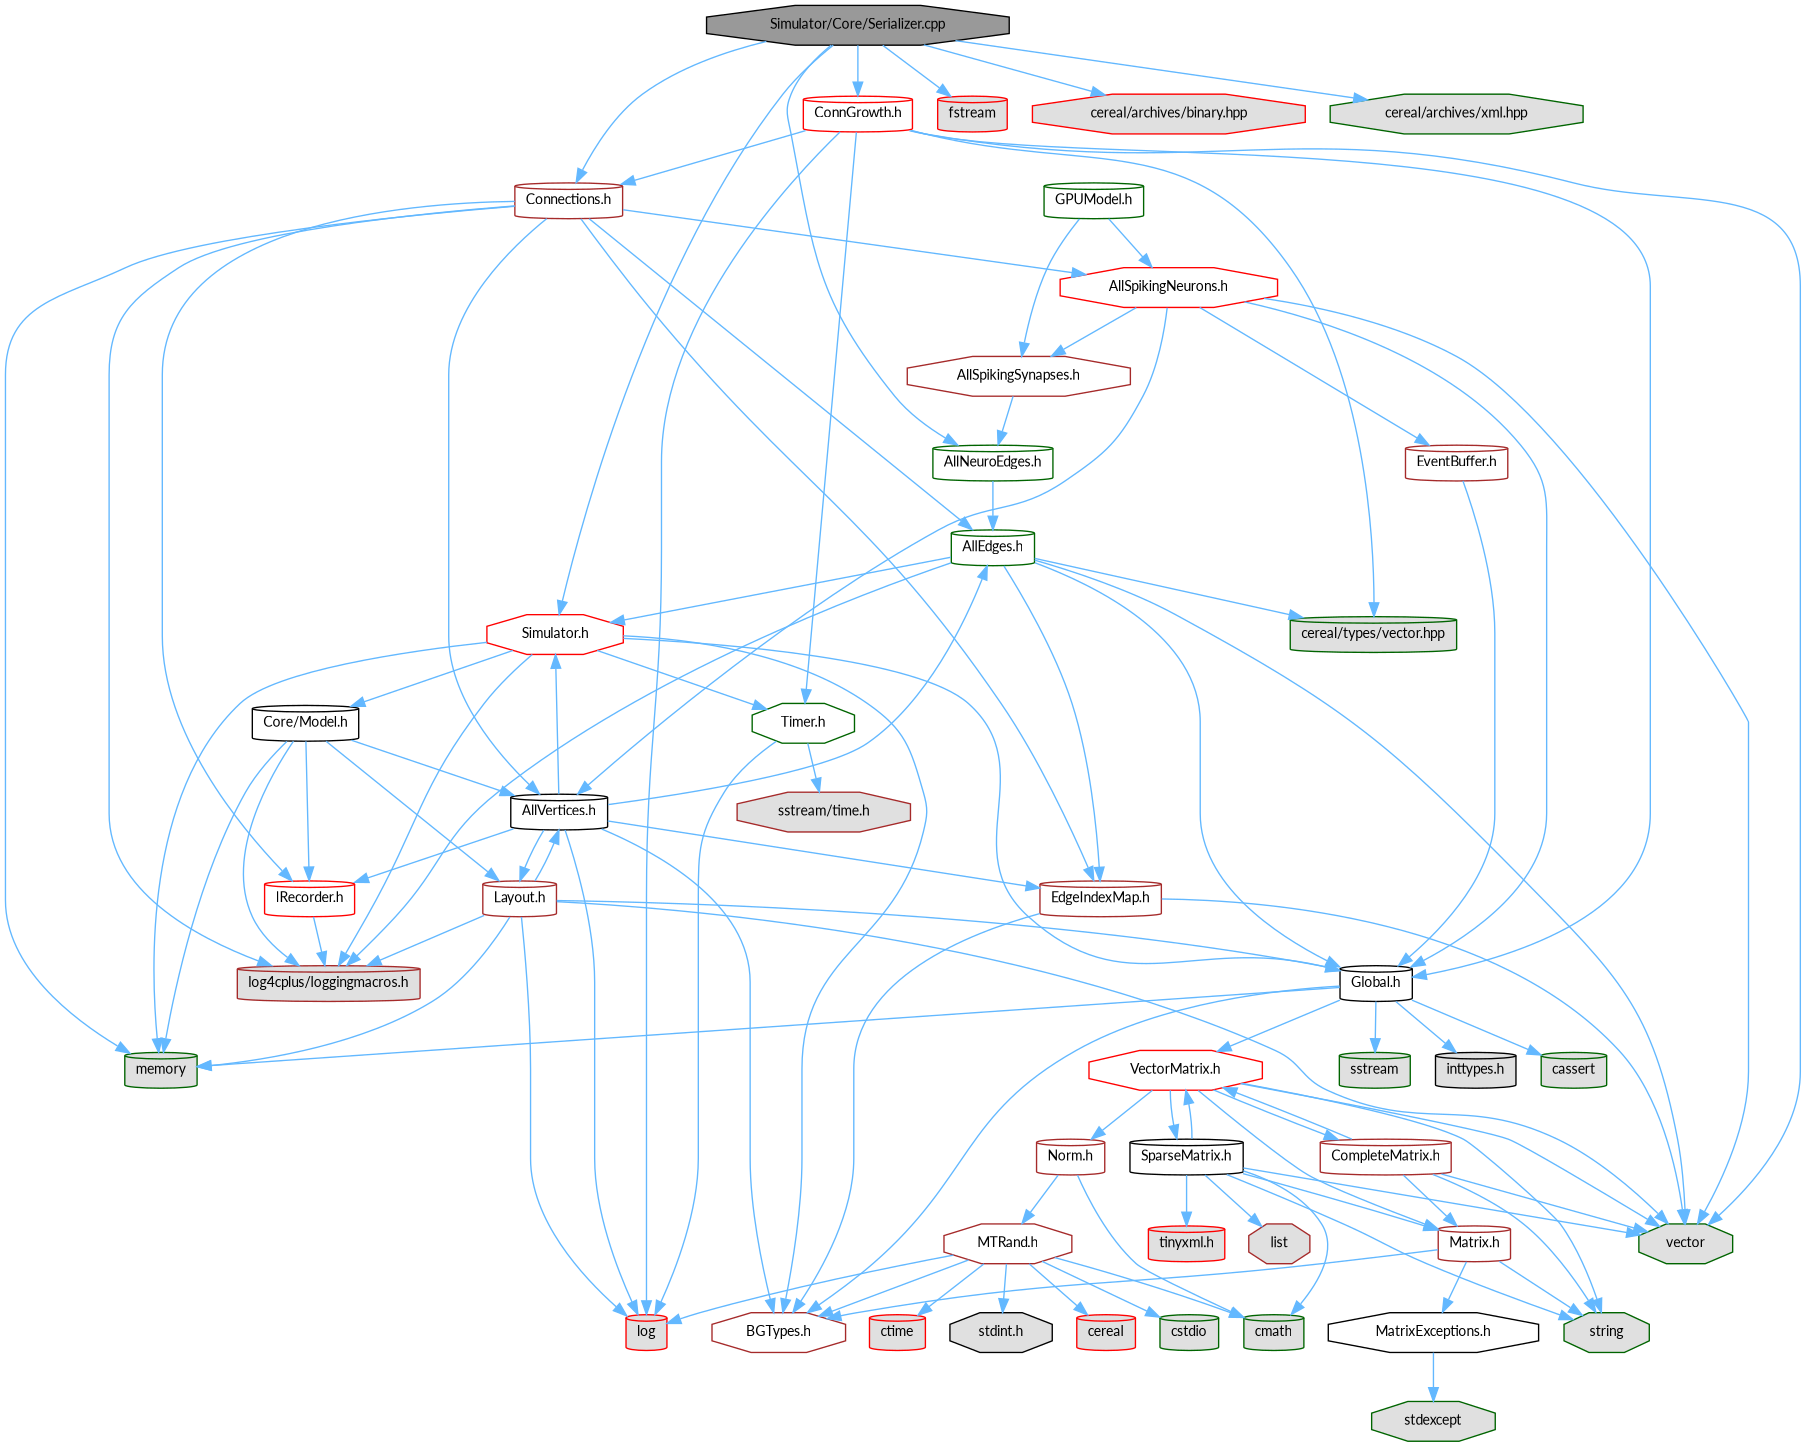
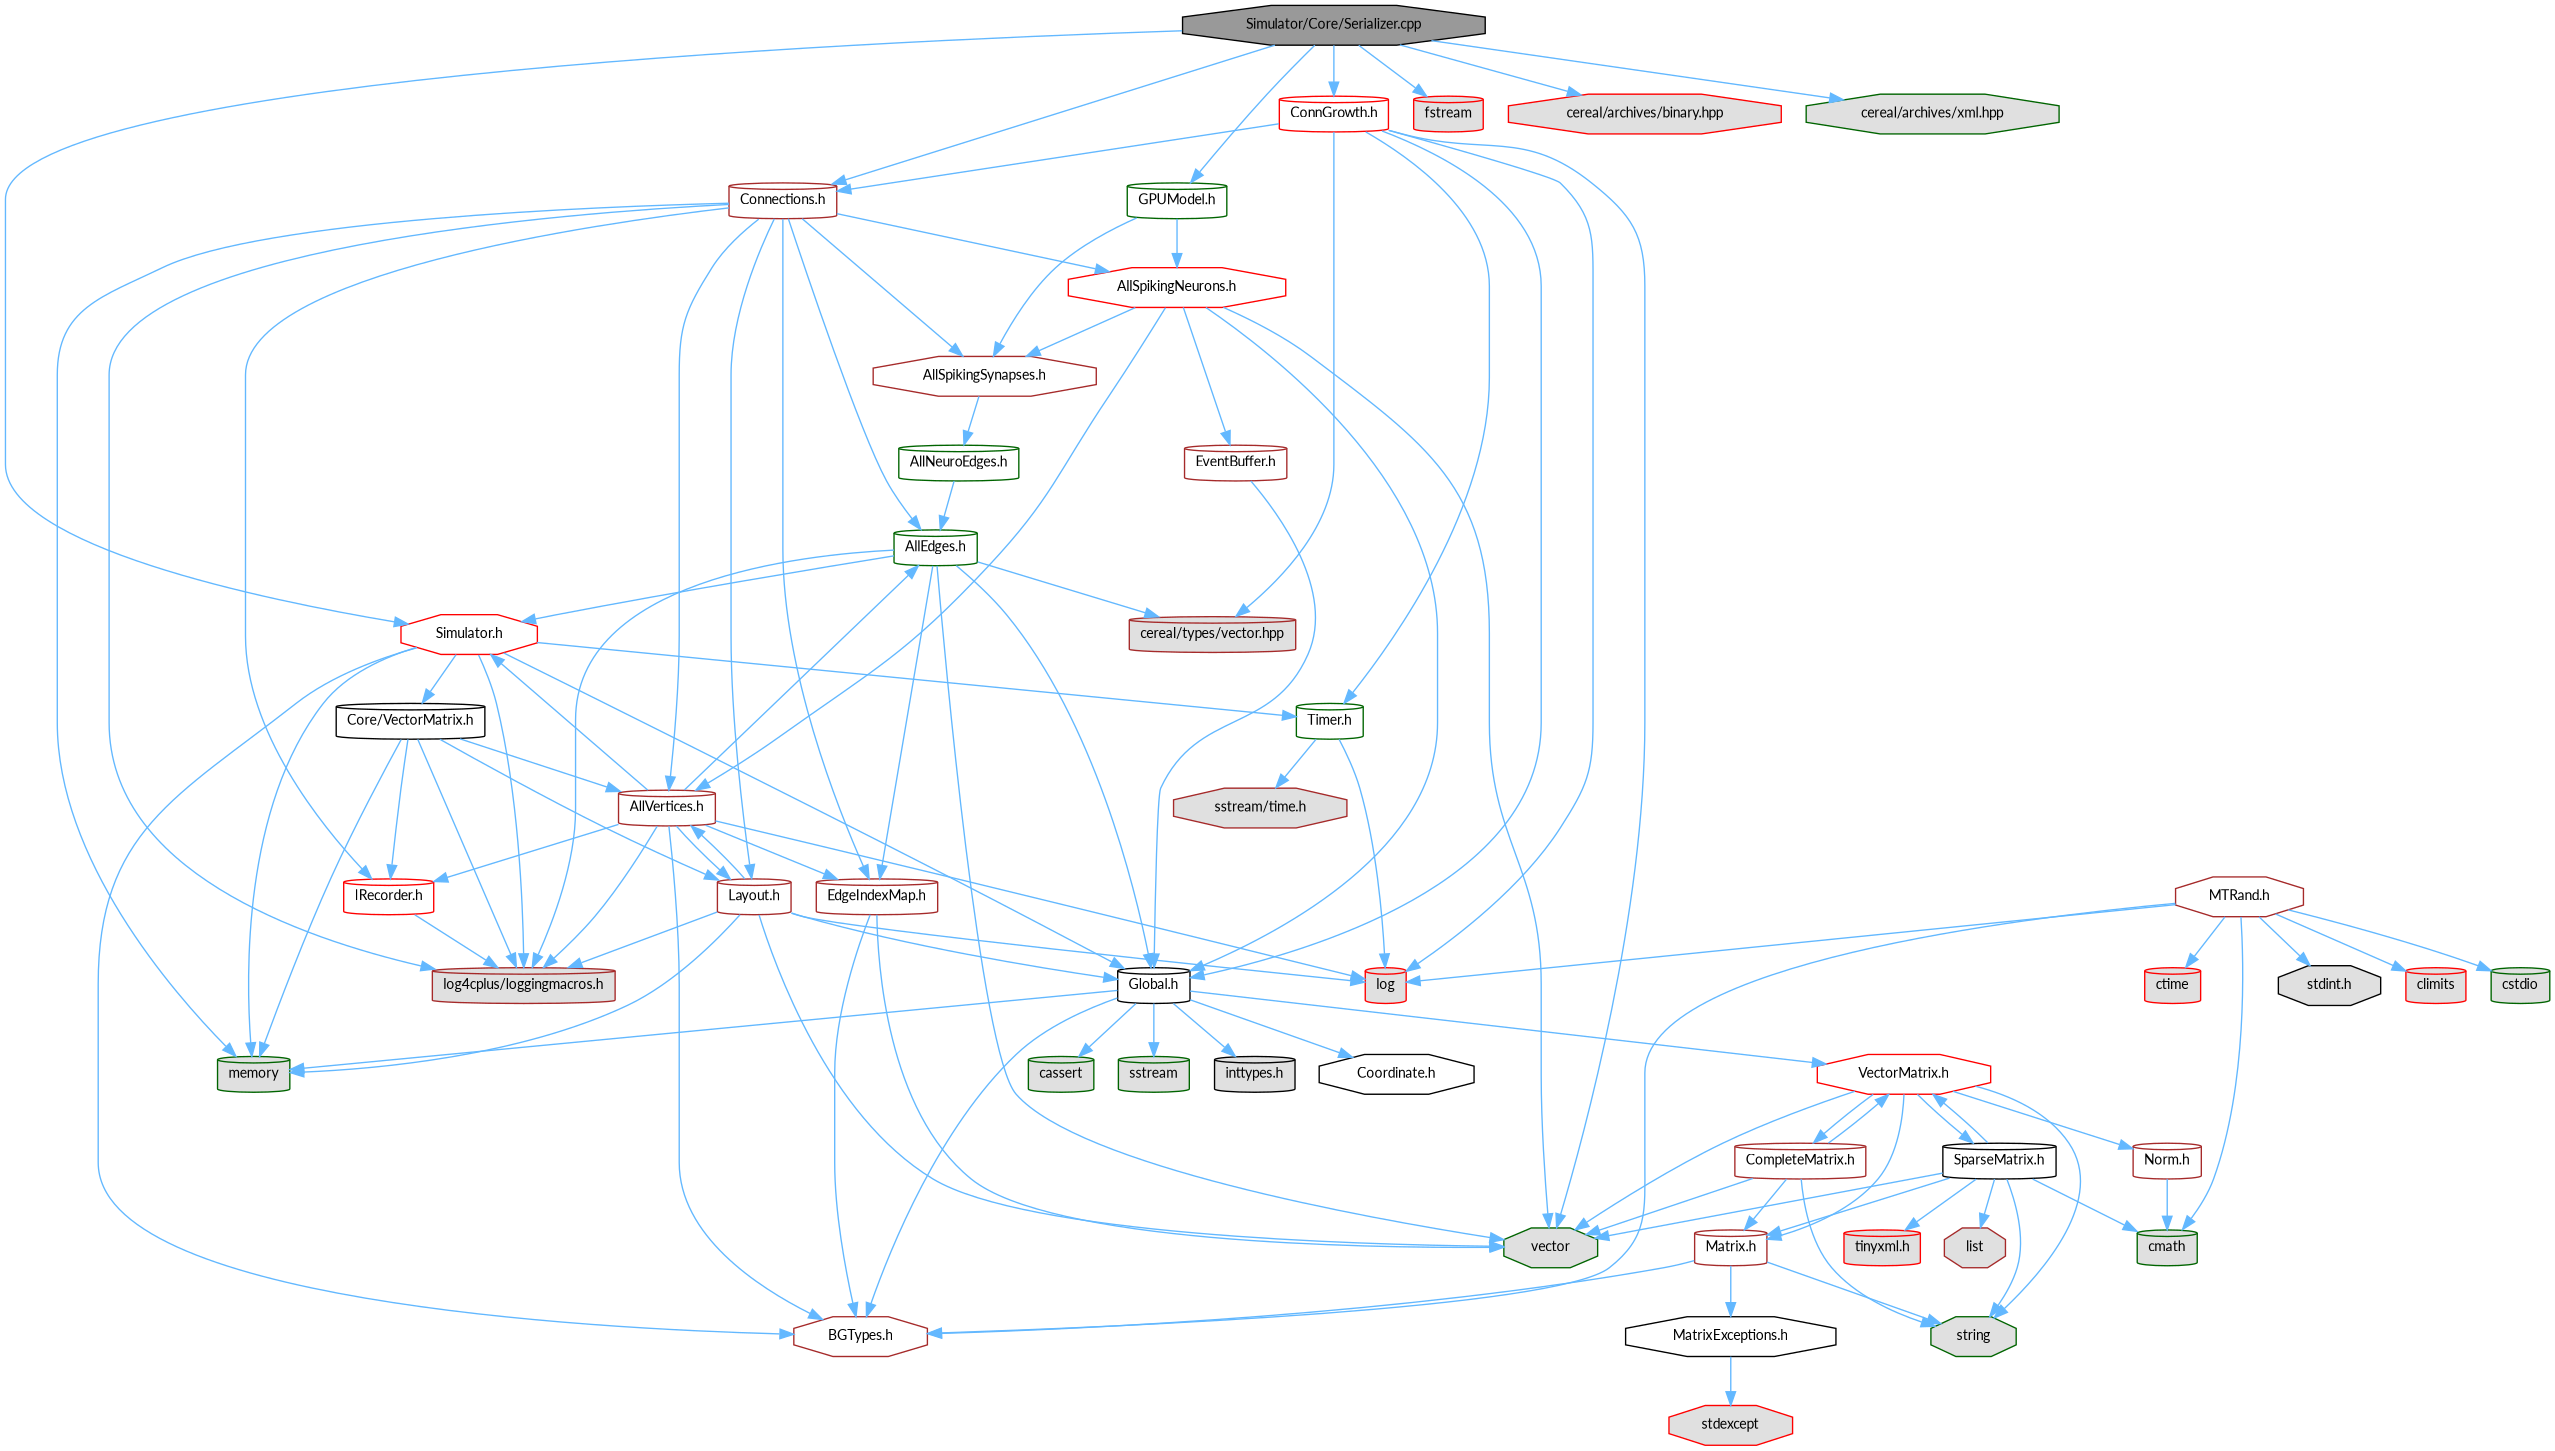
(816, 255) -> (1256, 107)
none -> (877, 283)
none -> (731, 539)
(1373, 635) -> (1212, 635)
(306, 723) -> (411, 721)
(803, 723) -> (1330, 721)
(559, 812) -> (667, 808)
none -> (611, 896)
none -> (1397, 1074)
(1044, 1194) -> none
(1106, 1333) -> (2436, 986)
(1433, 1421) -> (1731, 1425)
